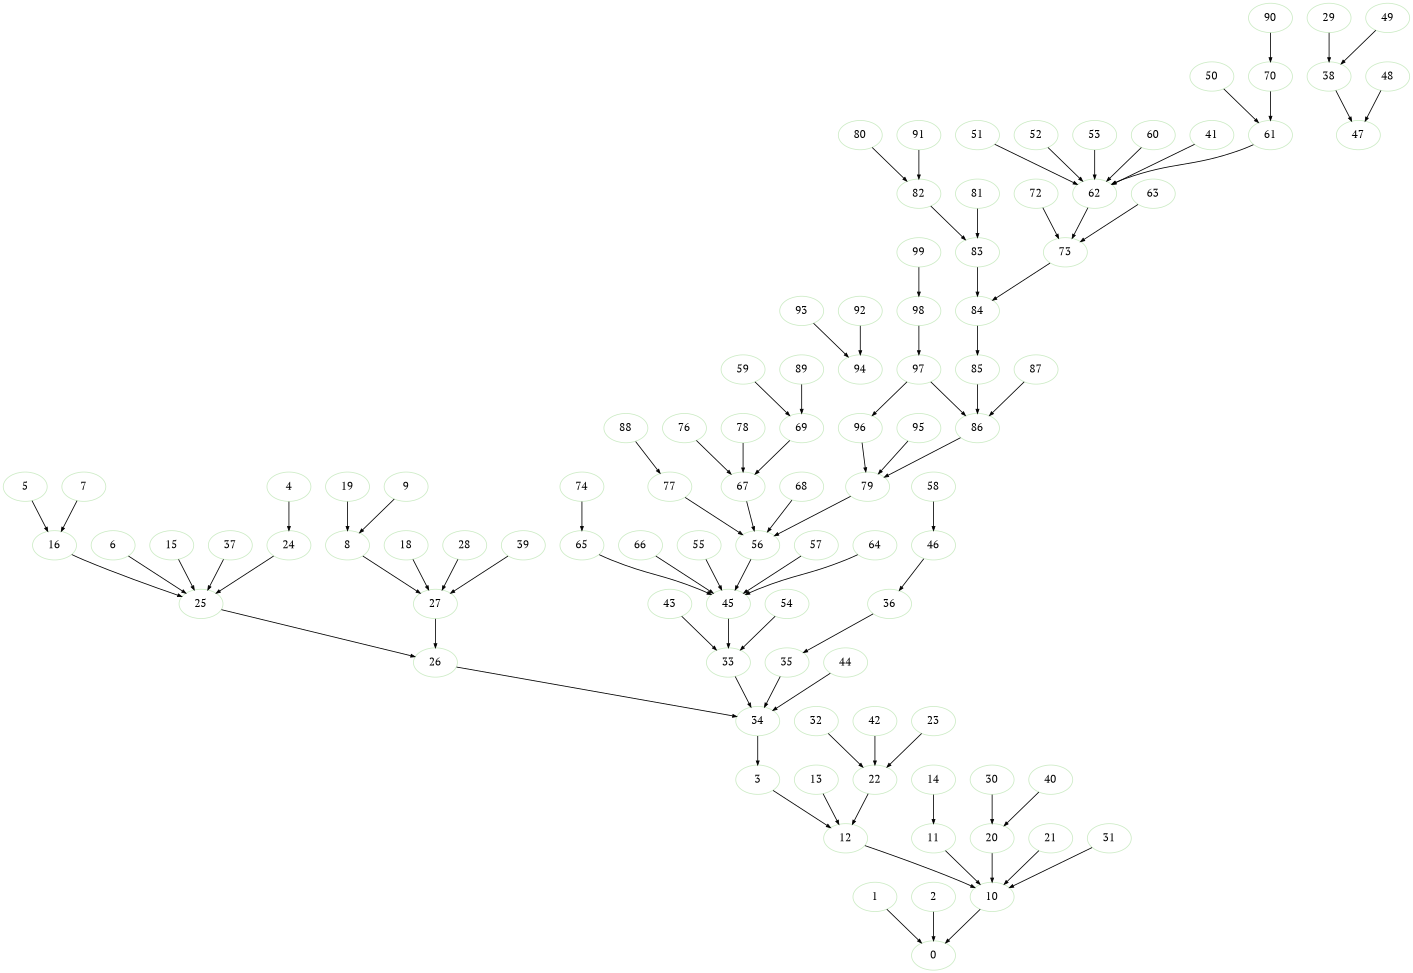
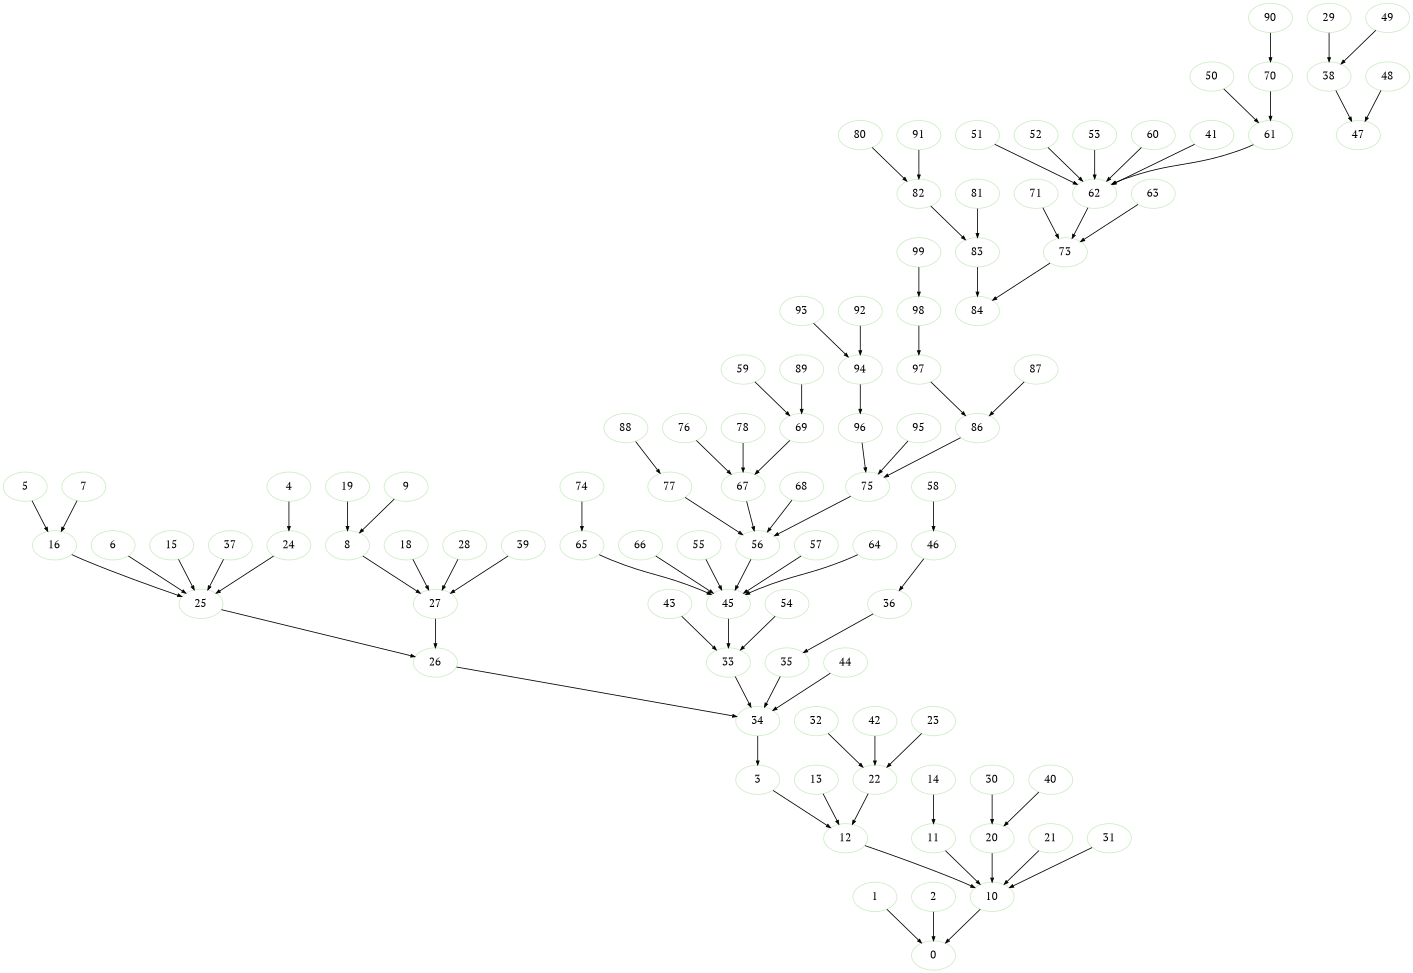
(1036, 194) -> (1036, 194)
(977, 370) -> none
(891, 397) -> (860, 397)
(868, 487) -> (868, 487)
